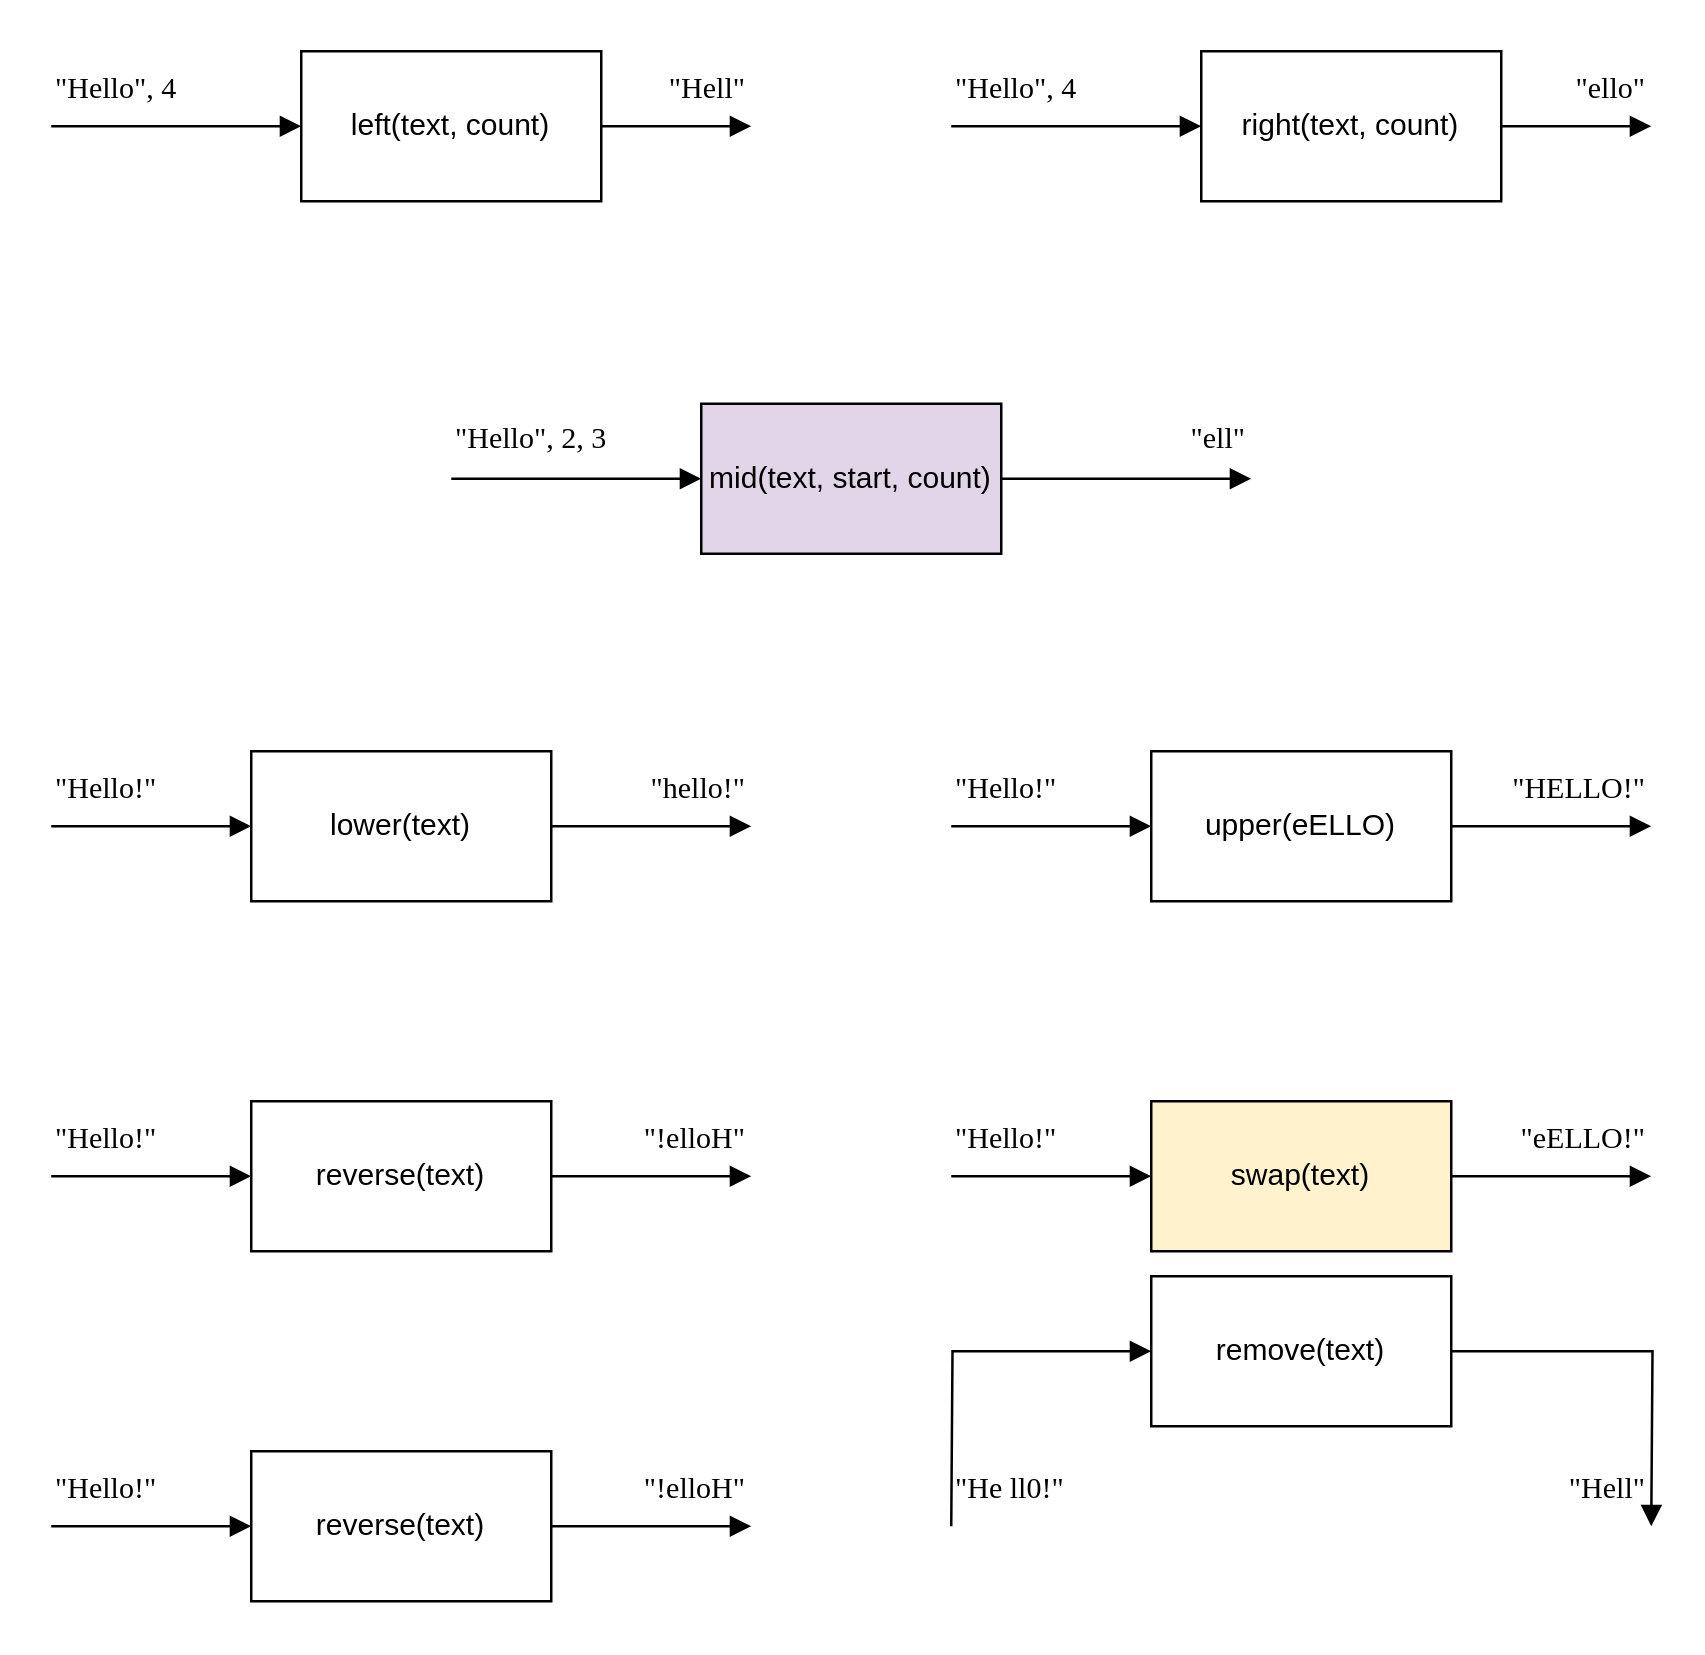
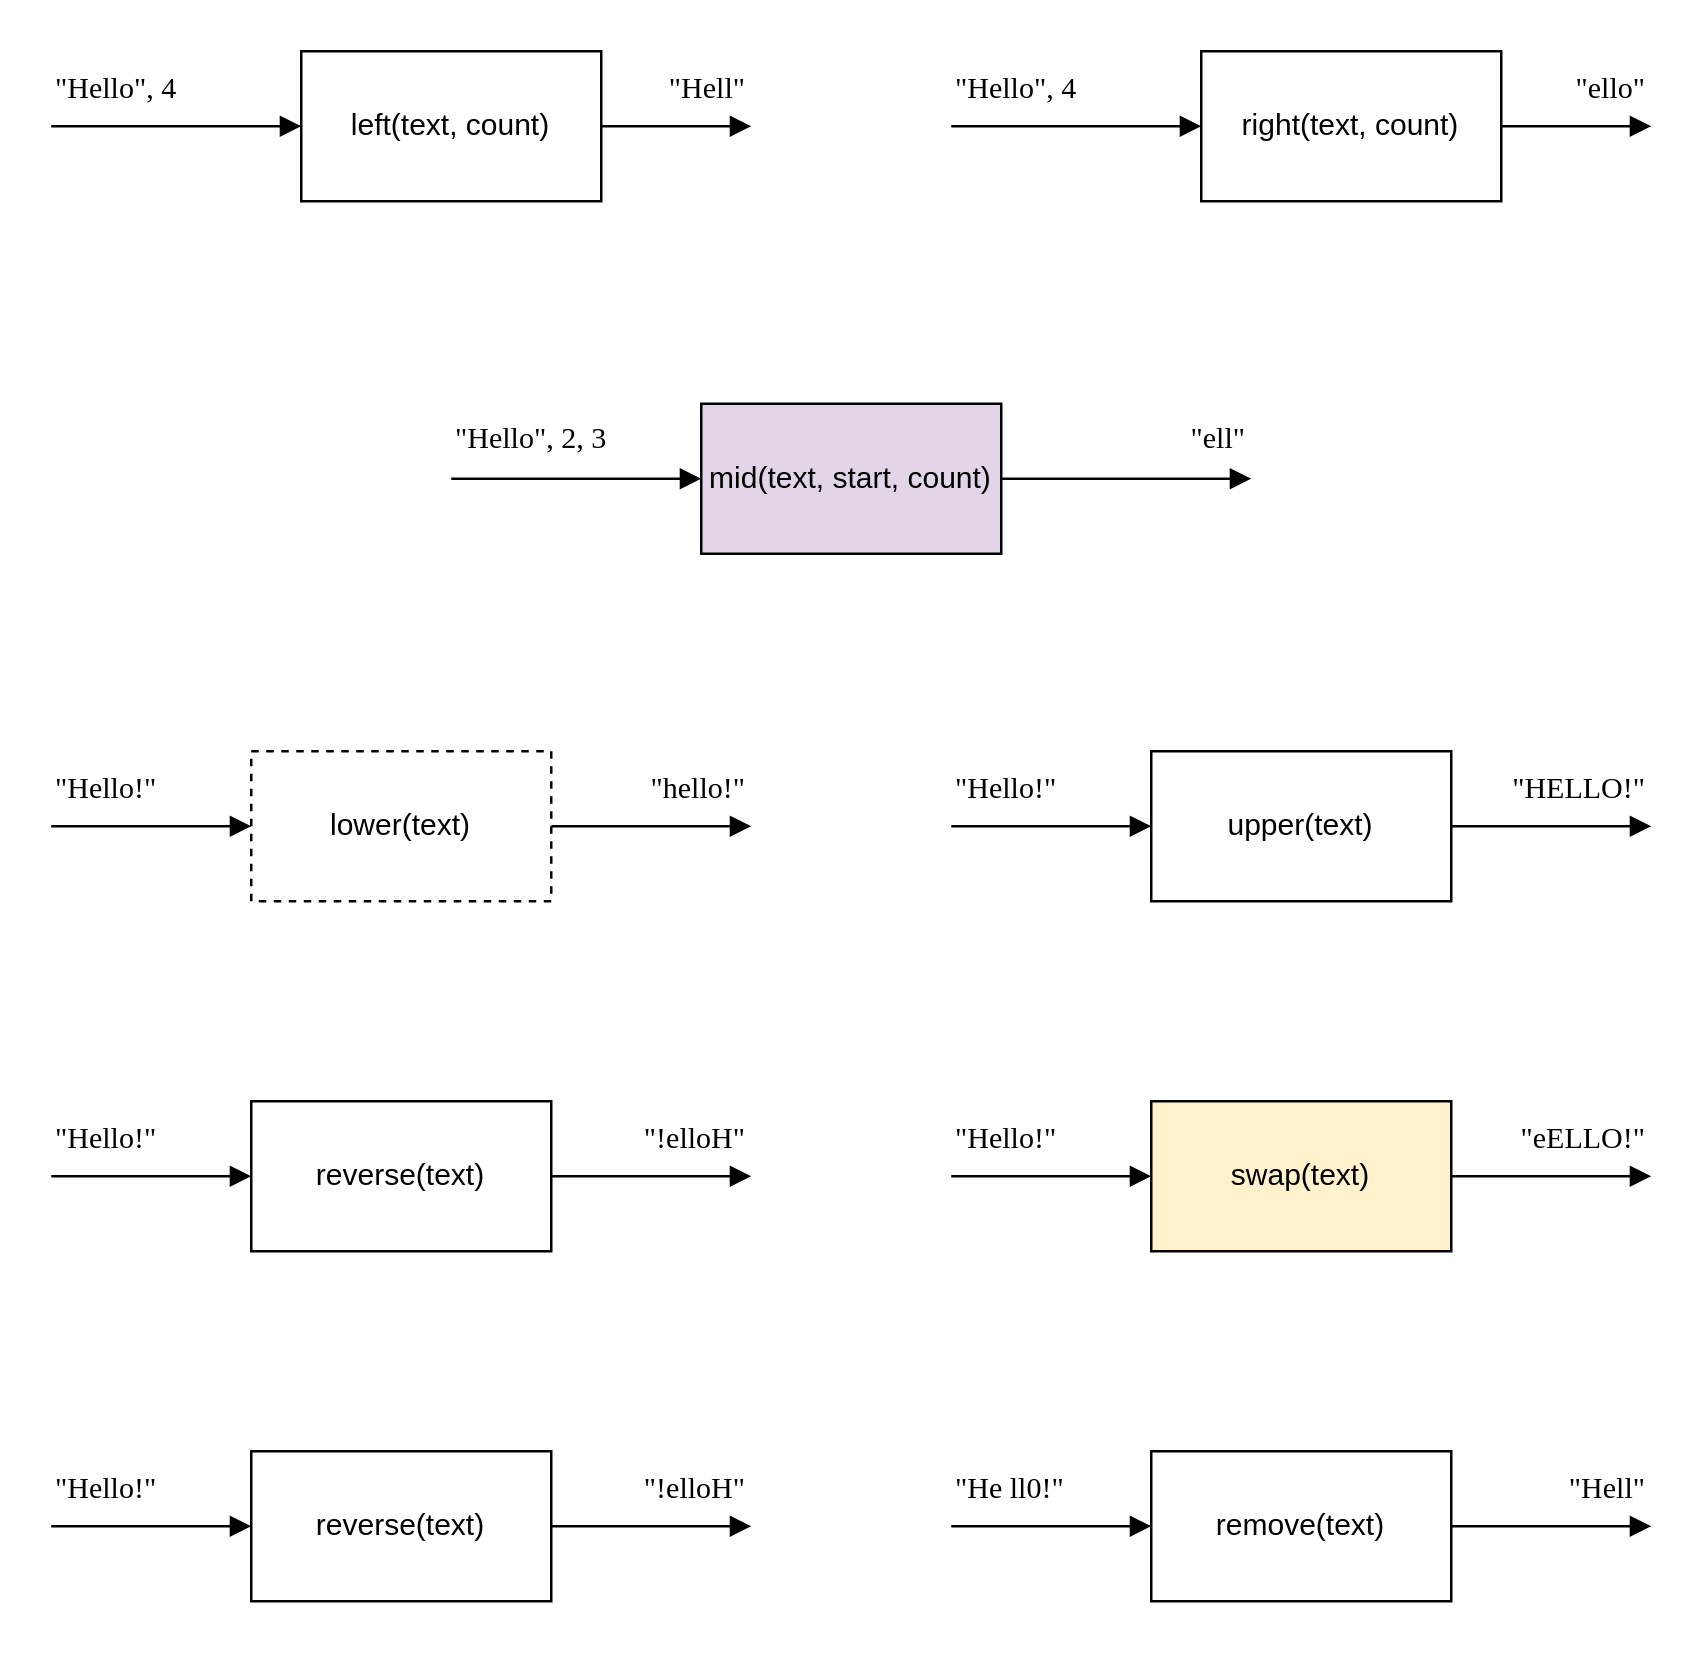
(401, 826) -> (401, 826)
(1301, 826) -> (1301, 826)
(1301, 1351) -> (1301, 1526)
